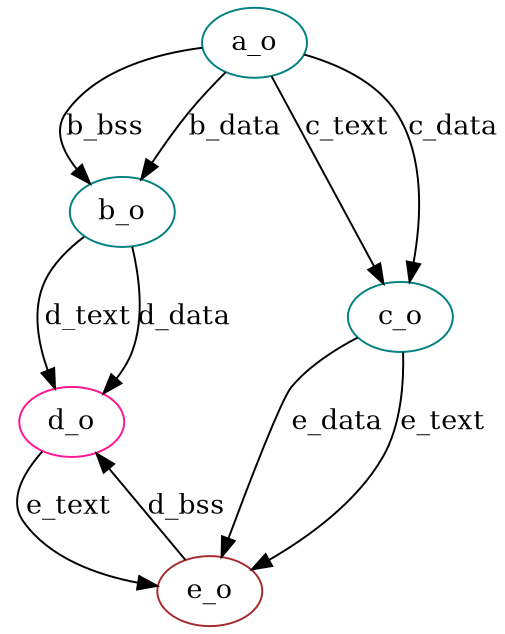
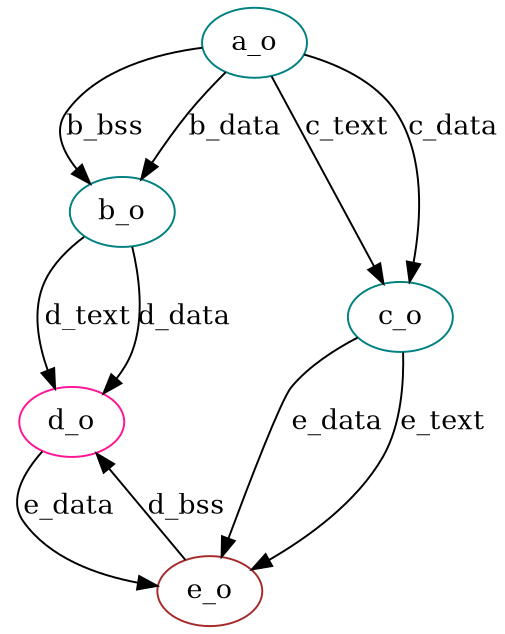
(69, 507) -> (69, 507)
